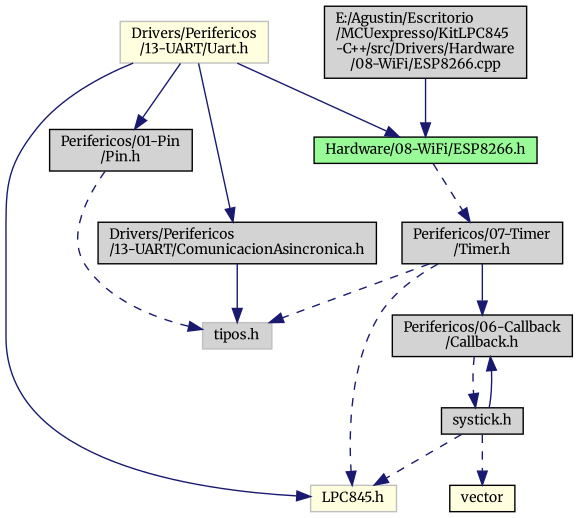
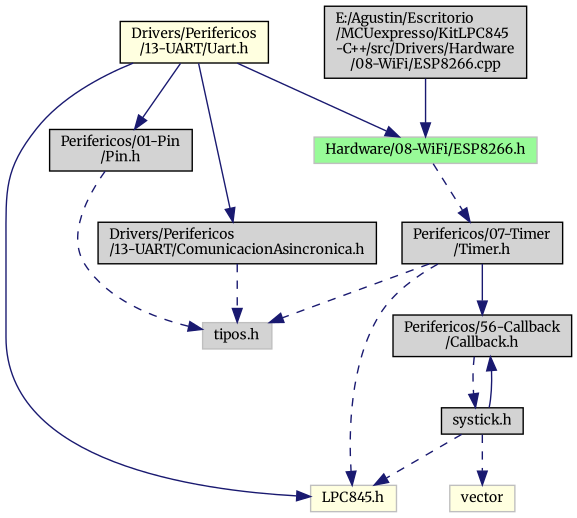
(194, 42) -> (194, 42)
(426, 150) -> (426, 150)
(237, 286) -> (237, 286)
(482, 336) -> (482, 336)
(482, 498) -> (482, 498)
